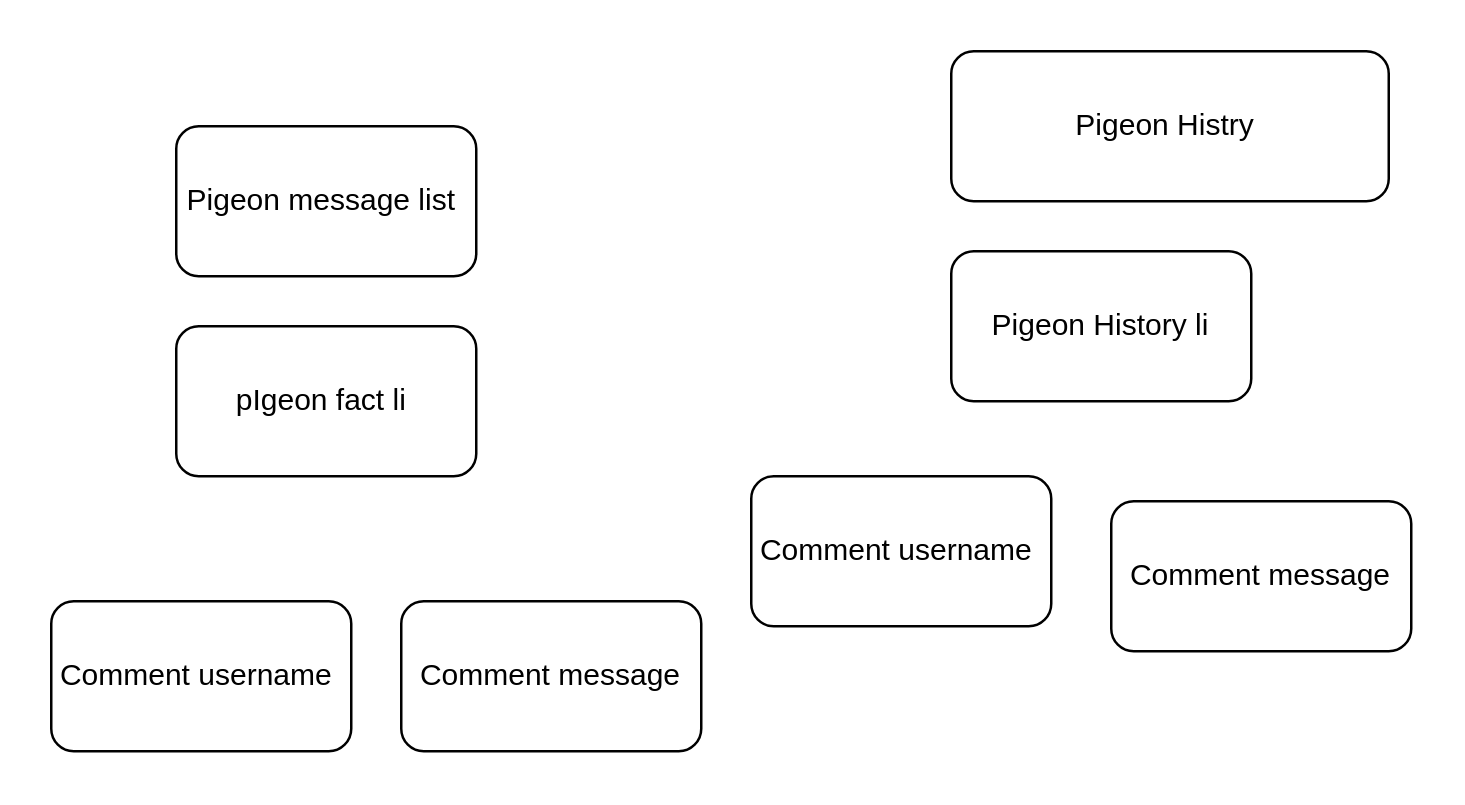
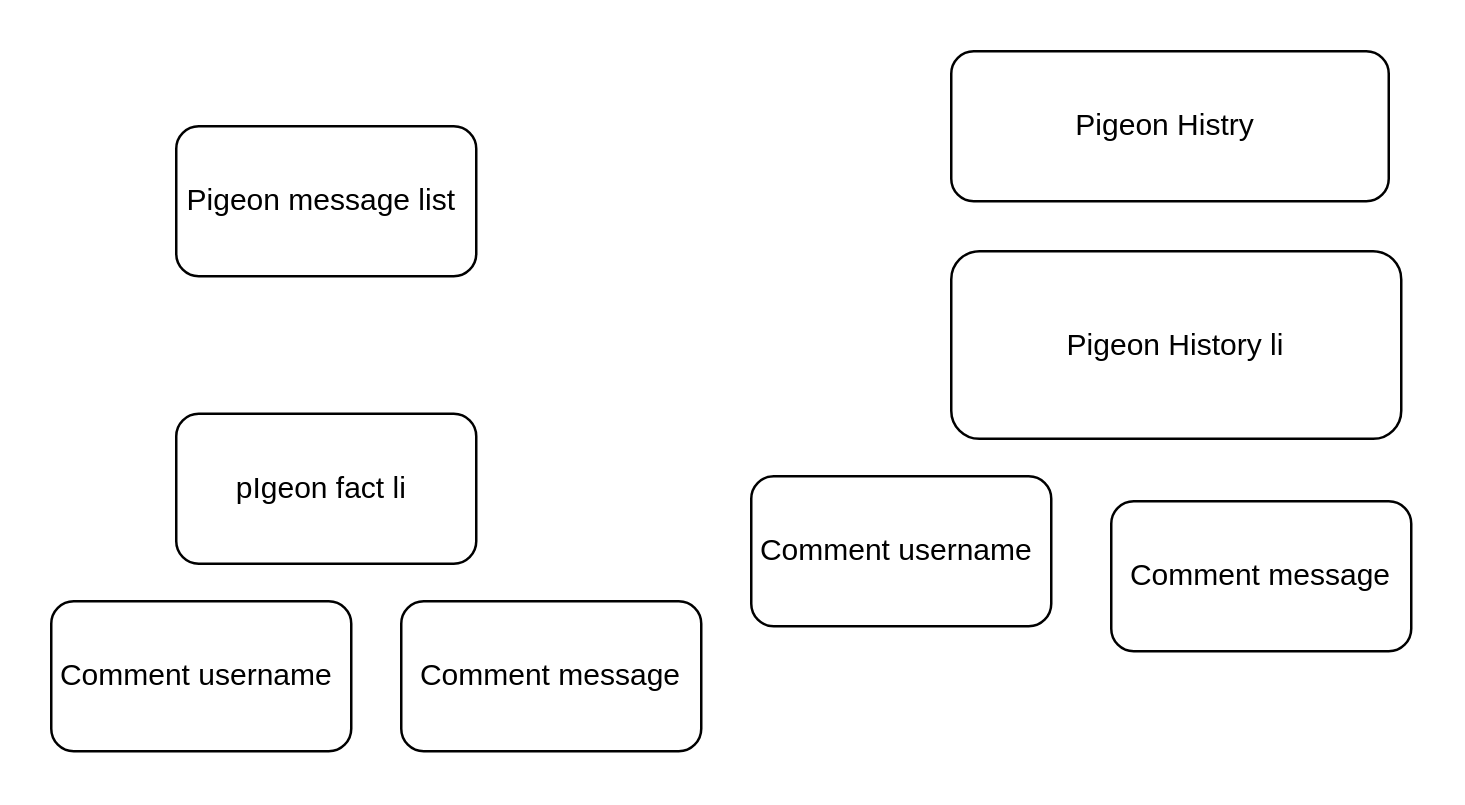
(1101, 326) -> (1176, 345)
(326, 401) -> (326, 489)
